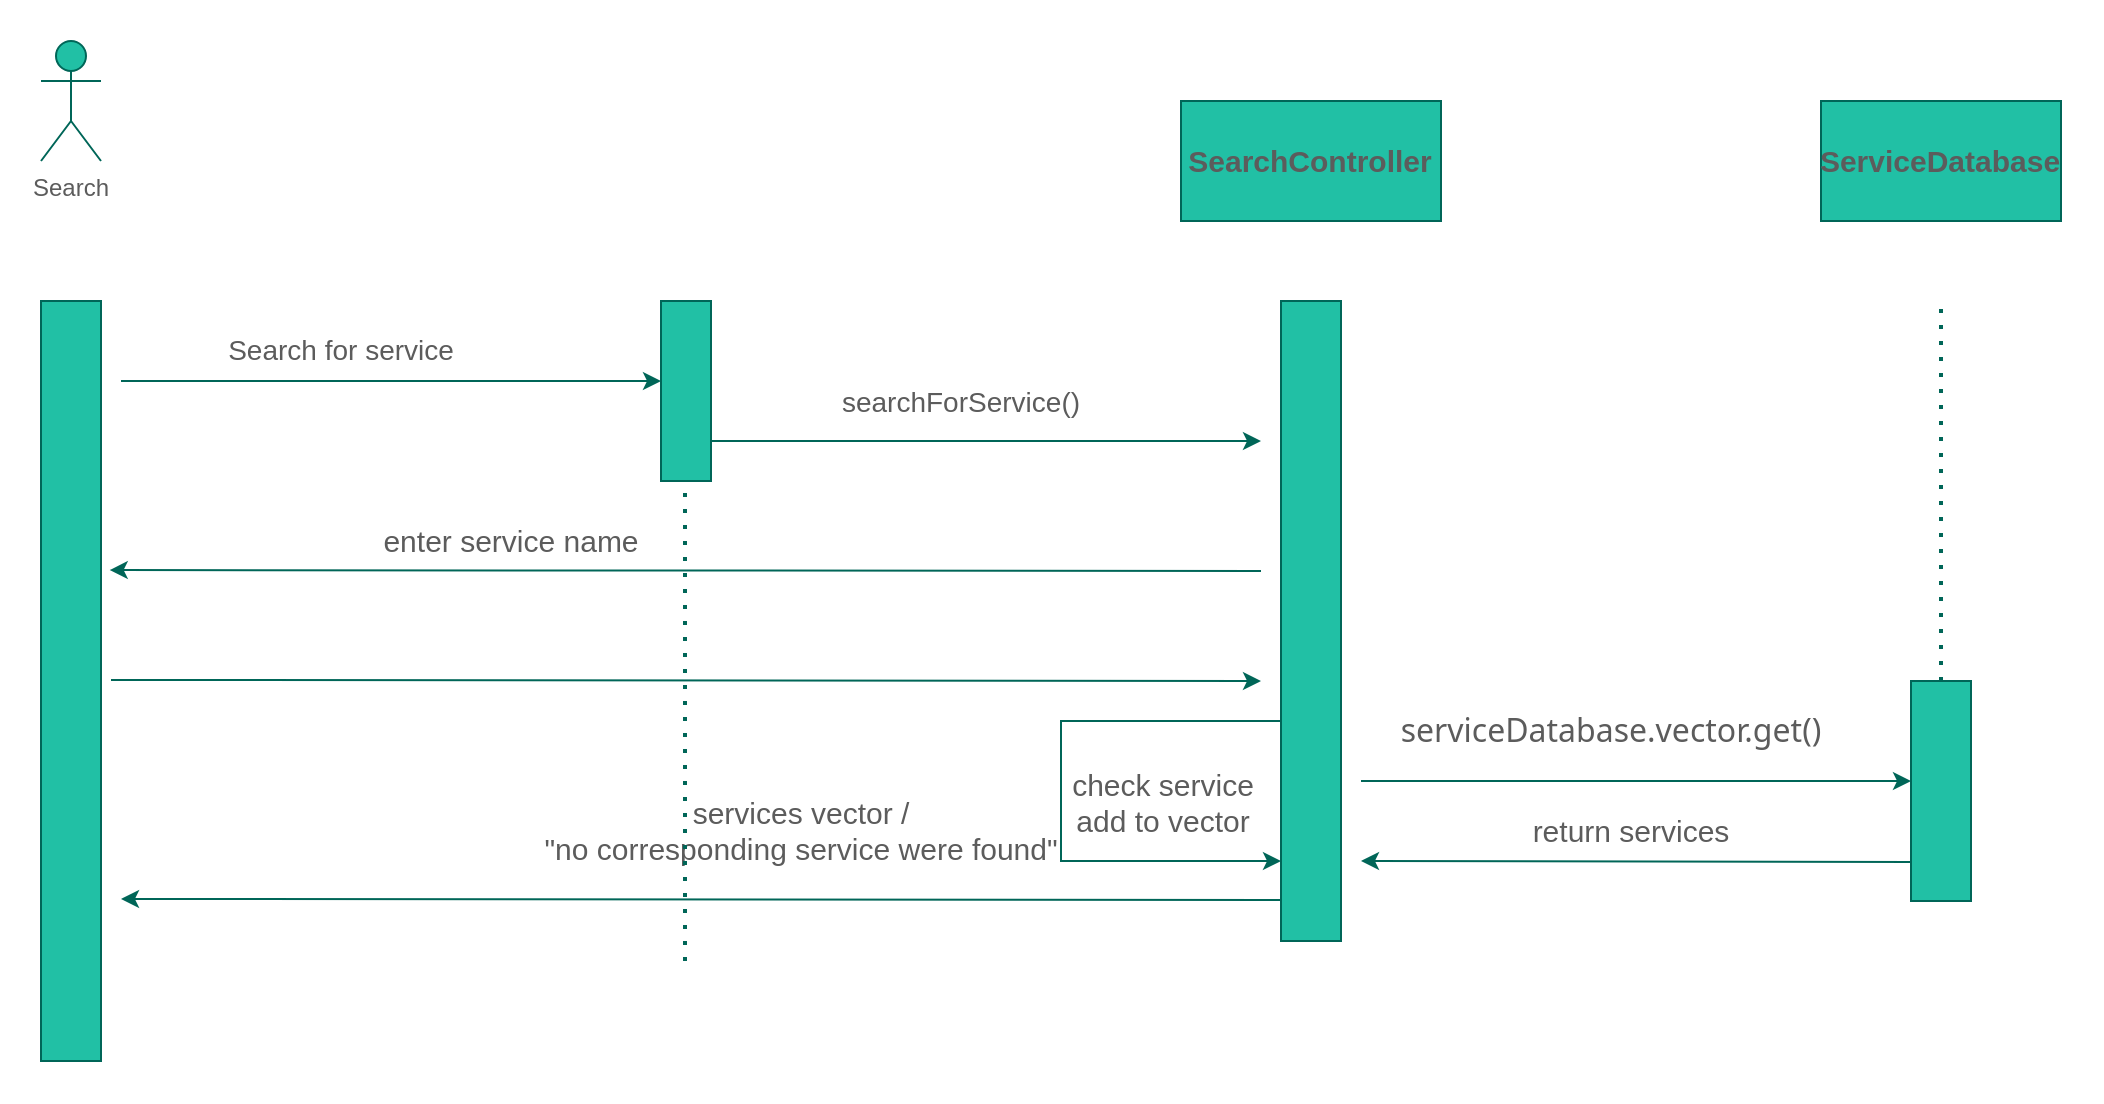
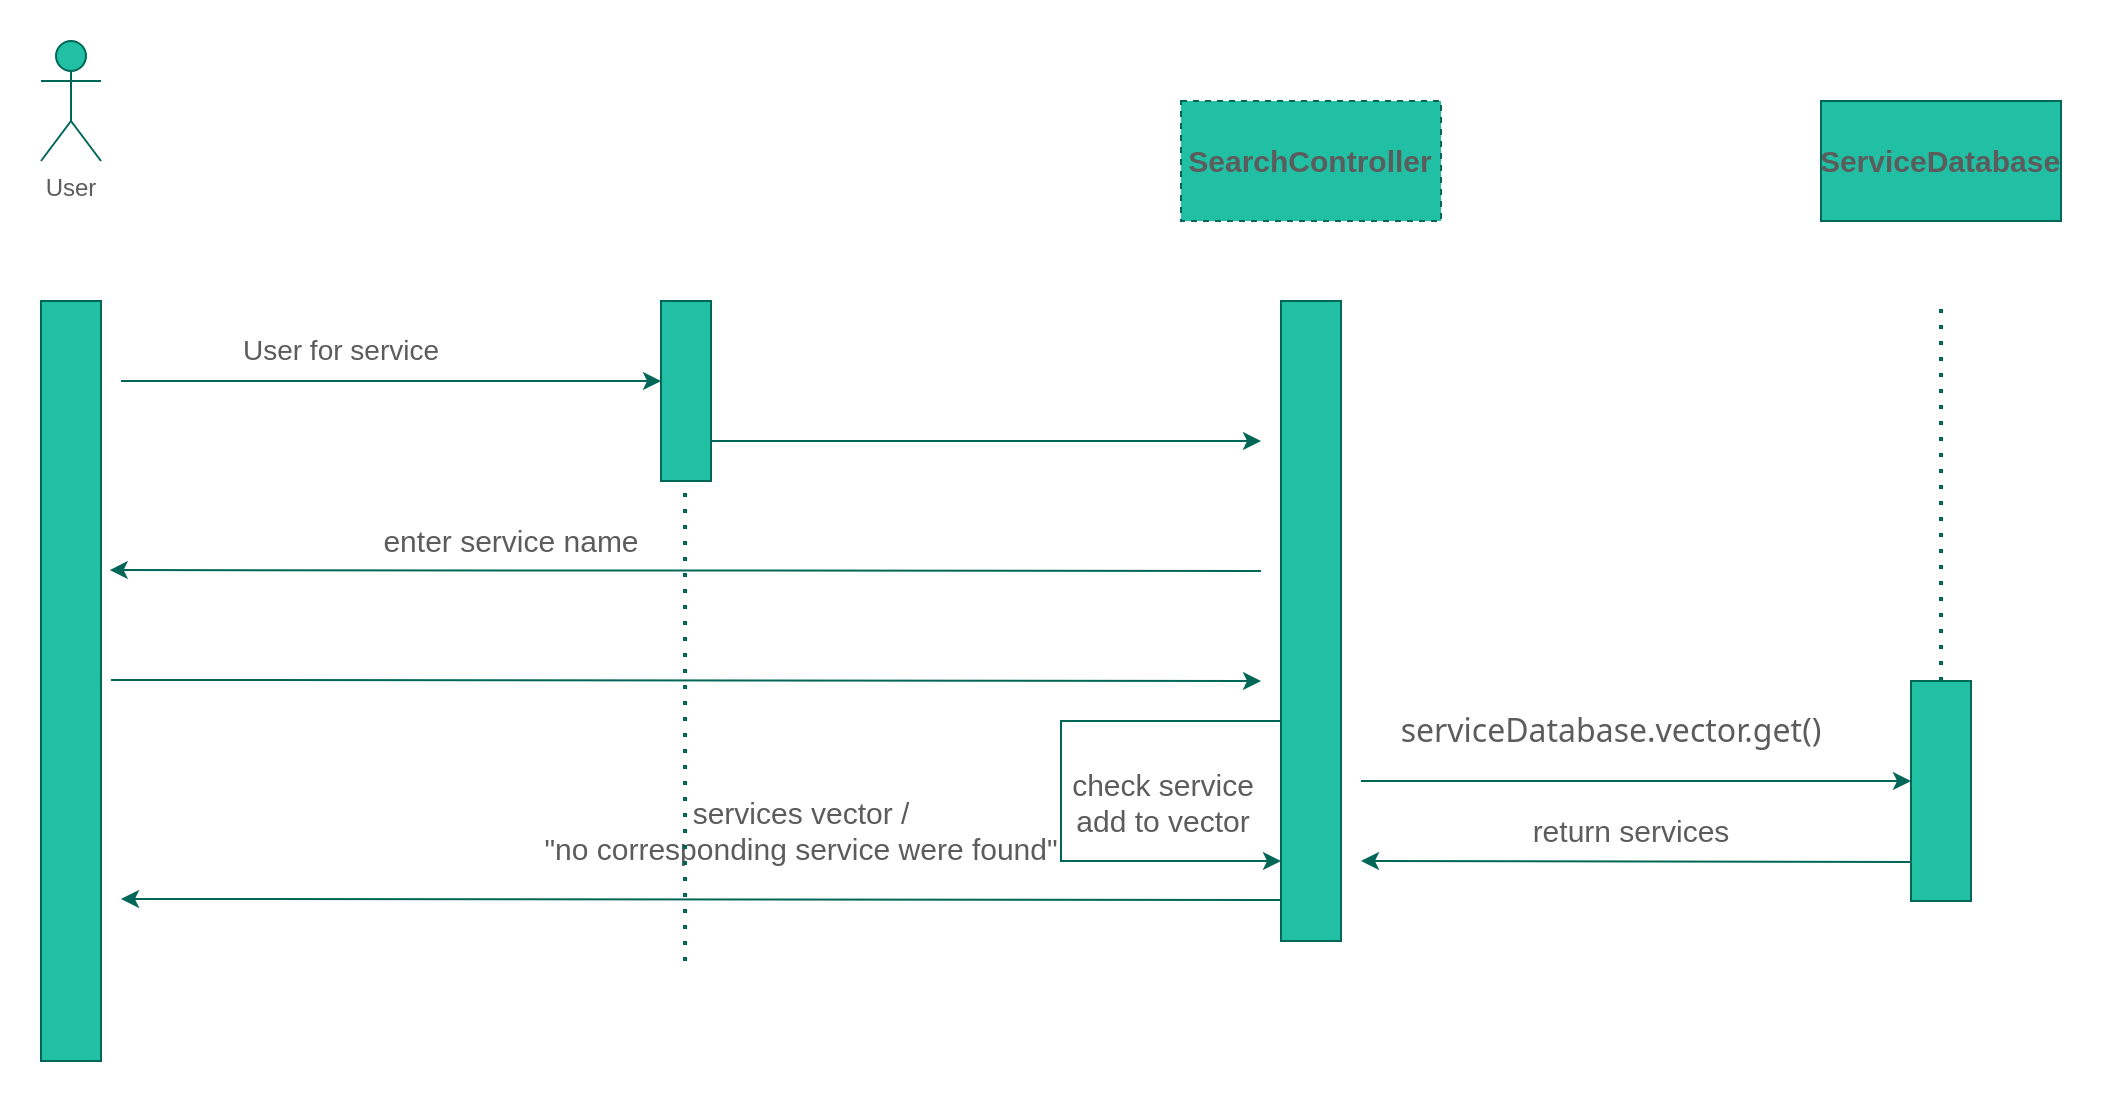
(1311, 161) -> (1311, 161)
(72, 189) -> (72, 189)
(342, 351) -> (342, 351)
(961, 401) -> none
